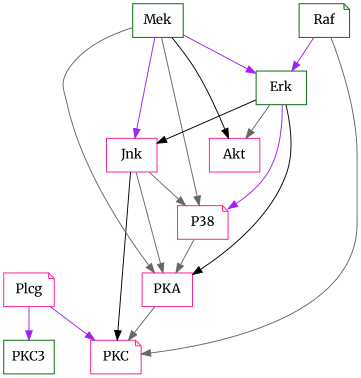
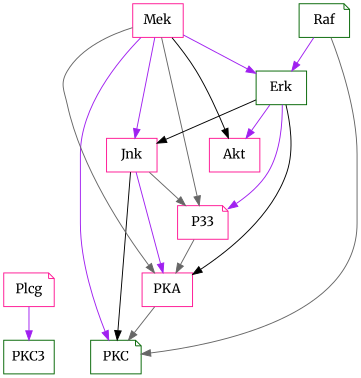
(158, 21) -> (158, 21)
(261, 118) -> (261, 118)
(148, 218) -> (148, 218)
(203, 222) -> (203, 222)
(69, 321) -> (80, 177)
(116, 357) -> (116, 357)
